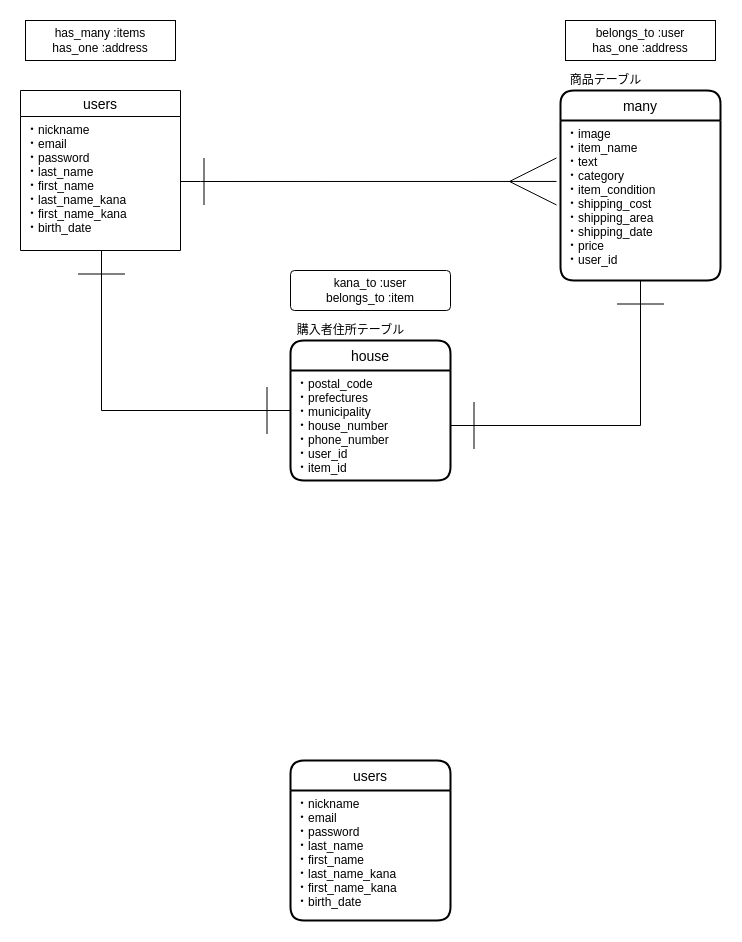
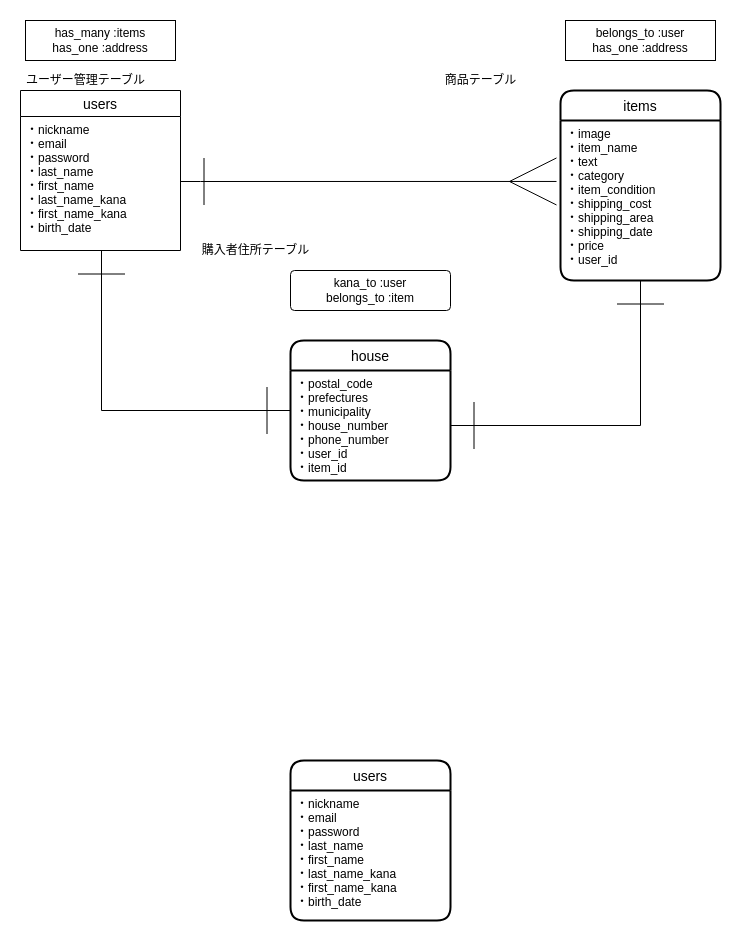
none -> (86, 81)
(606, 81) -> (481, 81)
(640, 106) -> (640, 106)
(351, 331) -> (256, 251)
